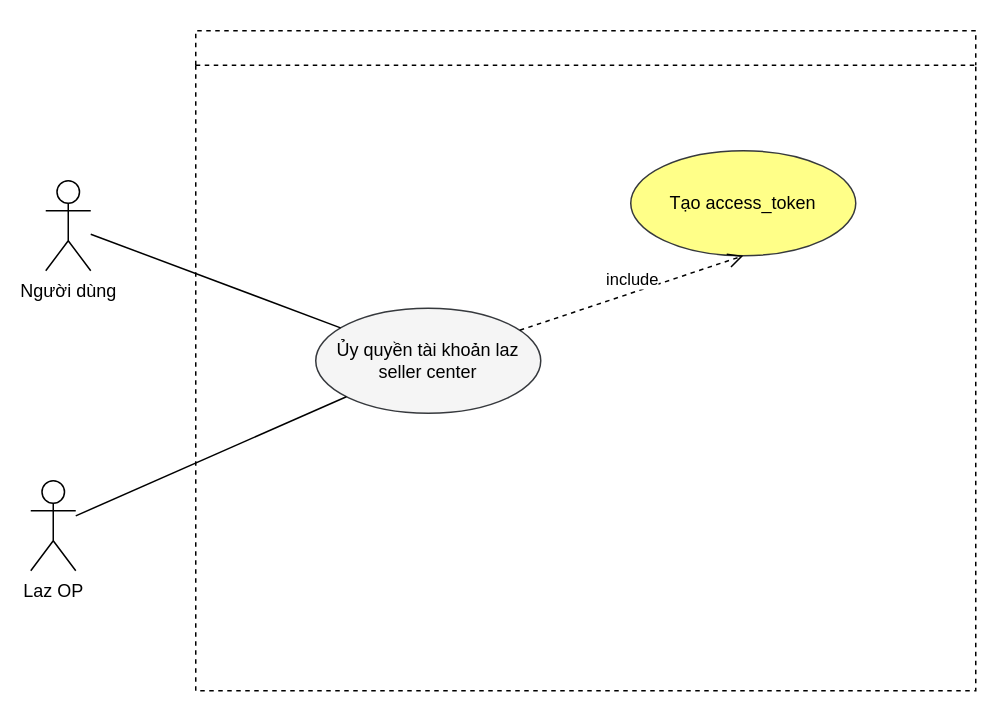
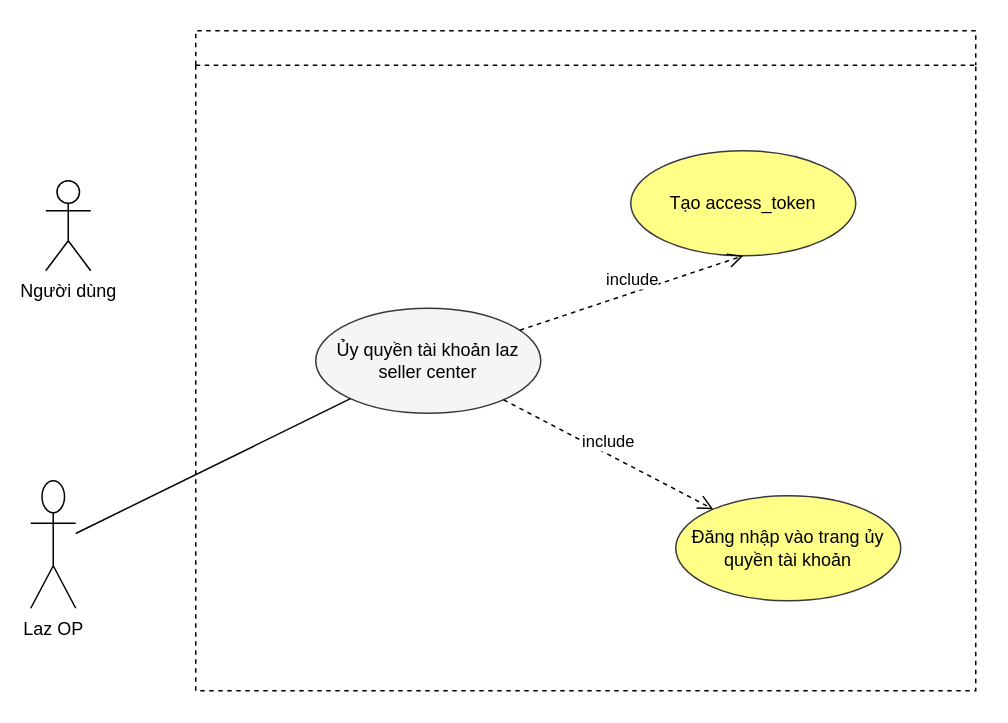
(216, 281) -> none
none -> (657, 480)
(53, 526) -> (53, 545)
none -> (788, 548)
